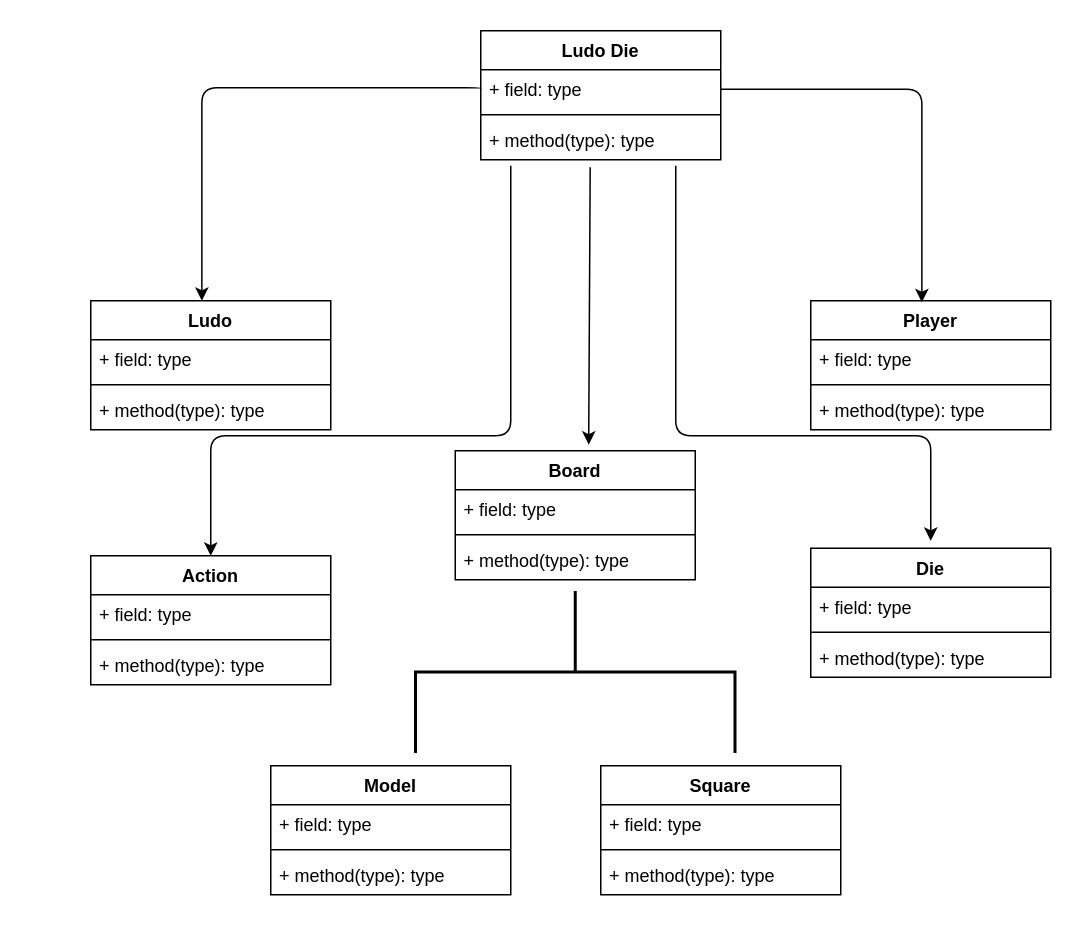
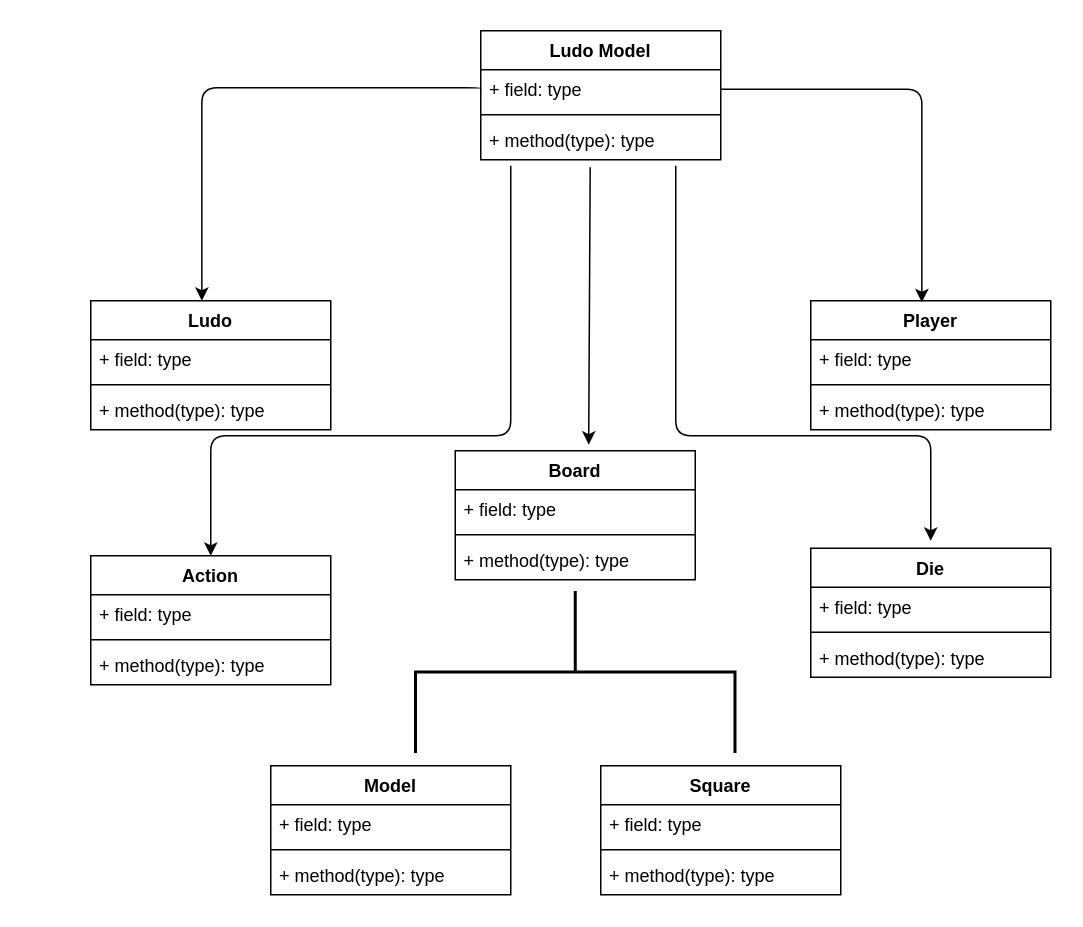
(600, 51) -> (600, 51)
